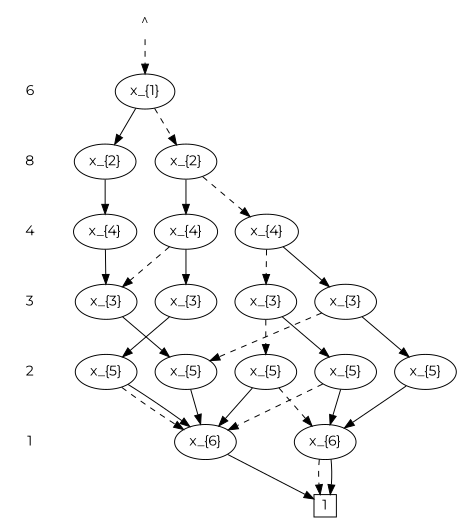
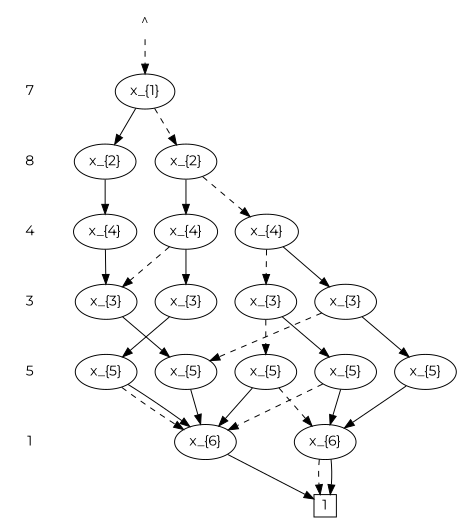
(30, 92) -> (30, 92)
(30, 372) -> (30, 372)
